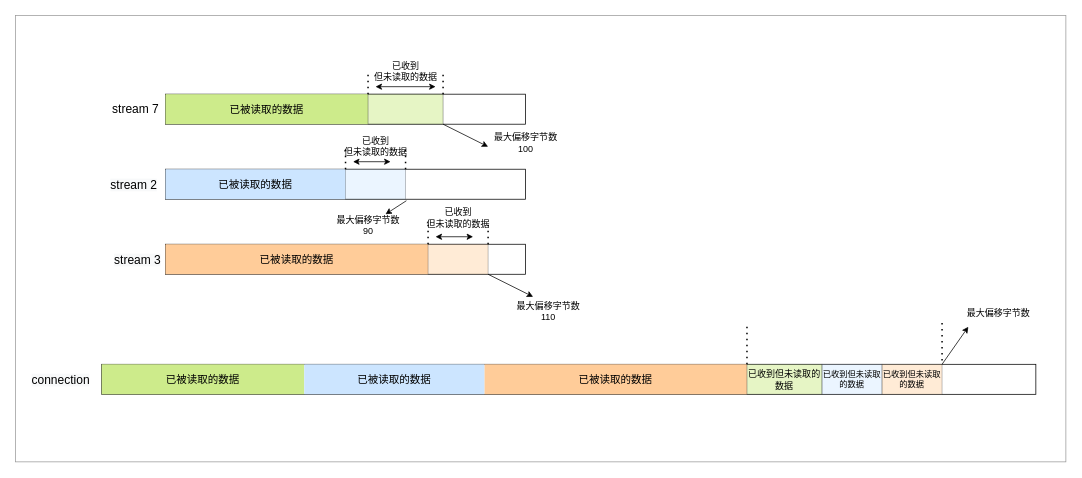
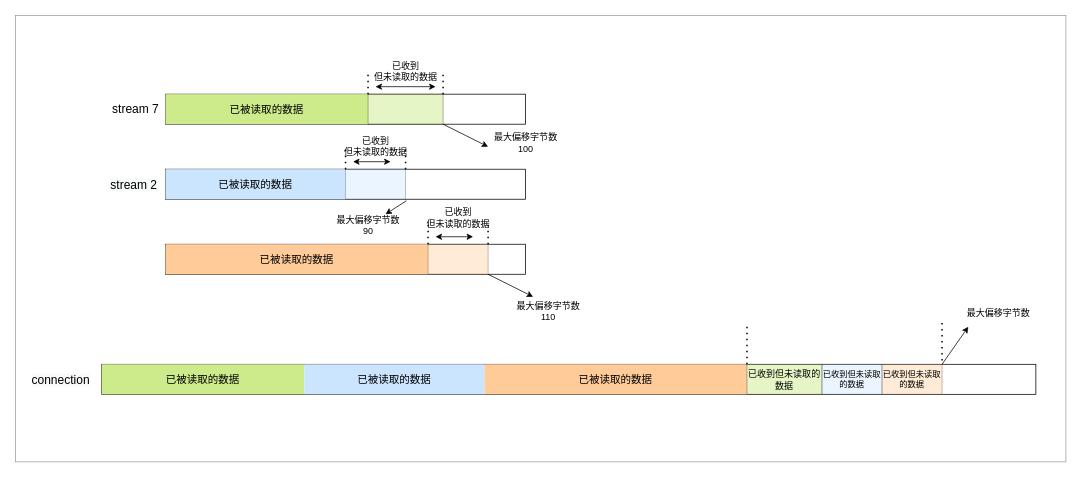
(139, 259) -> none
